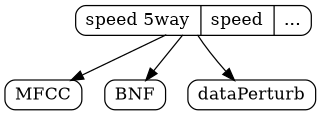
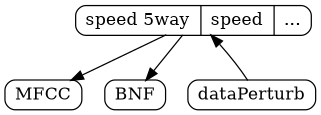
(211, 54) -> (234, 62)
